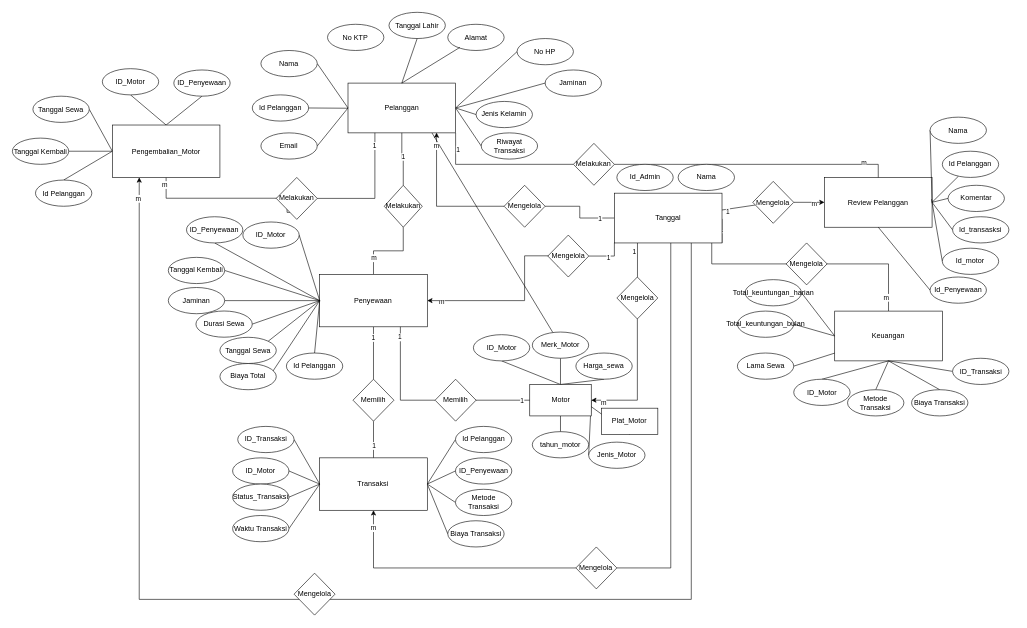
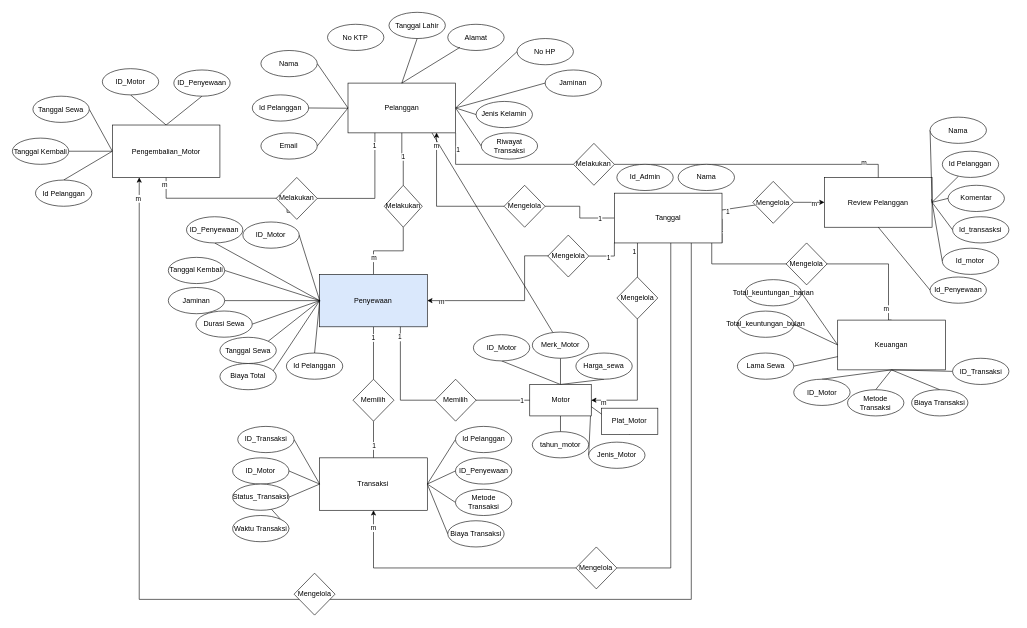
(374, 301) -> (374, 301)
(889, 336) -> (892, 345)
(304, 507) -> (276, 515)
